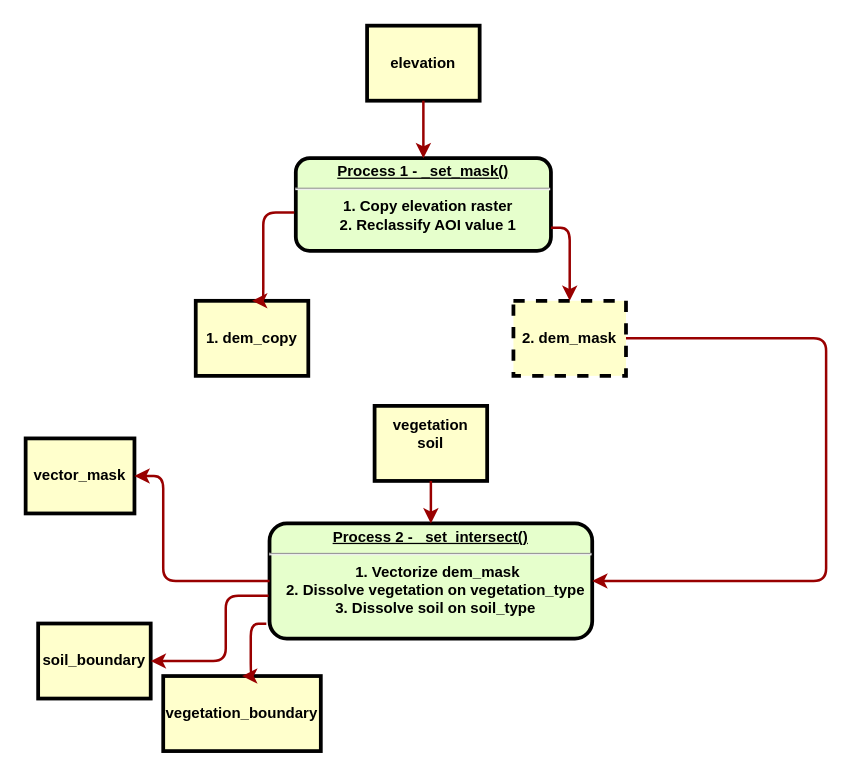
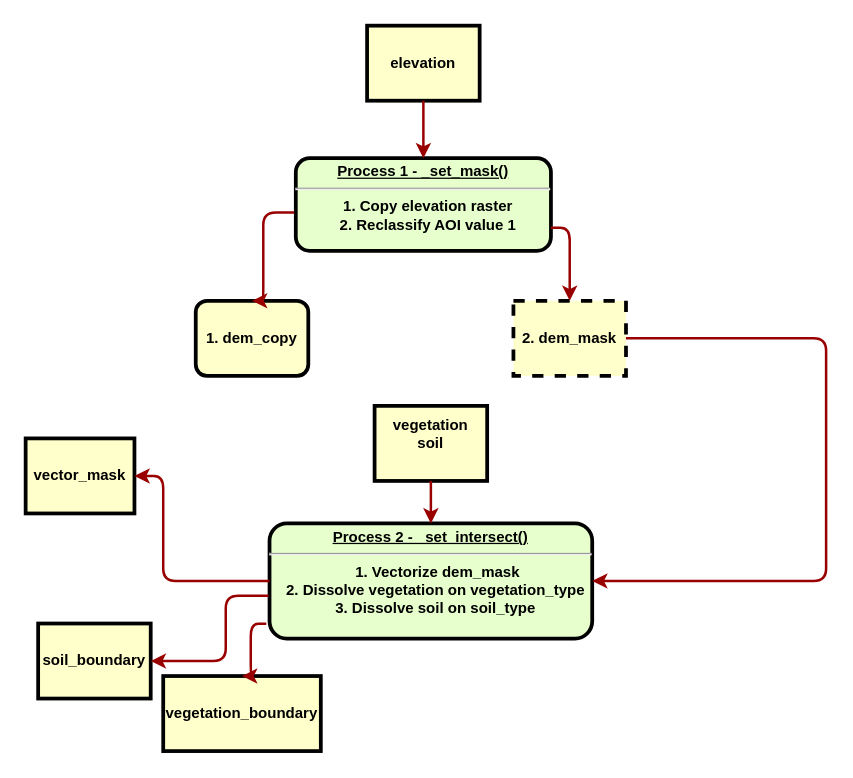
(252, 338) -> (252, 338)
